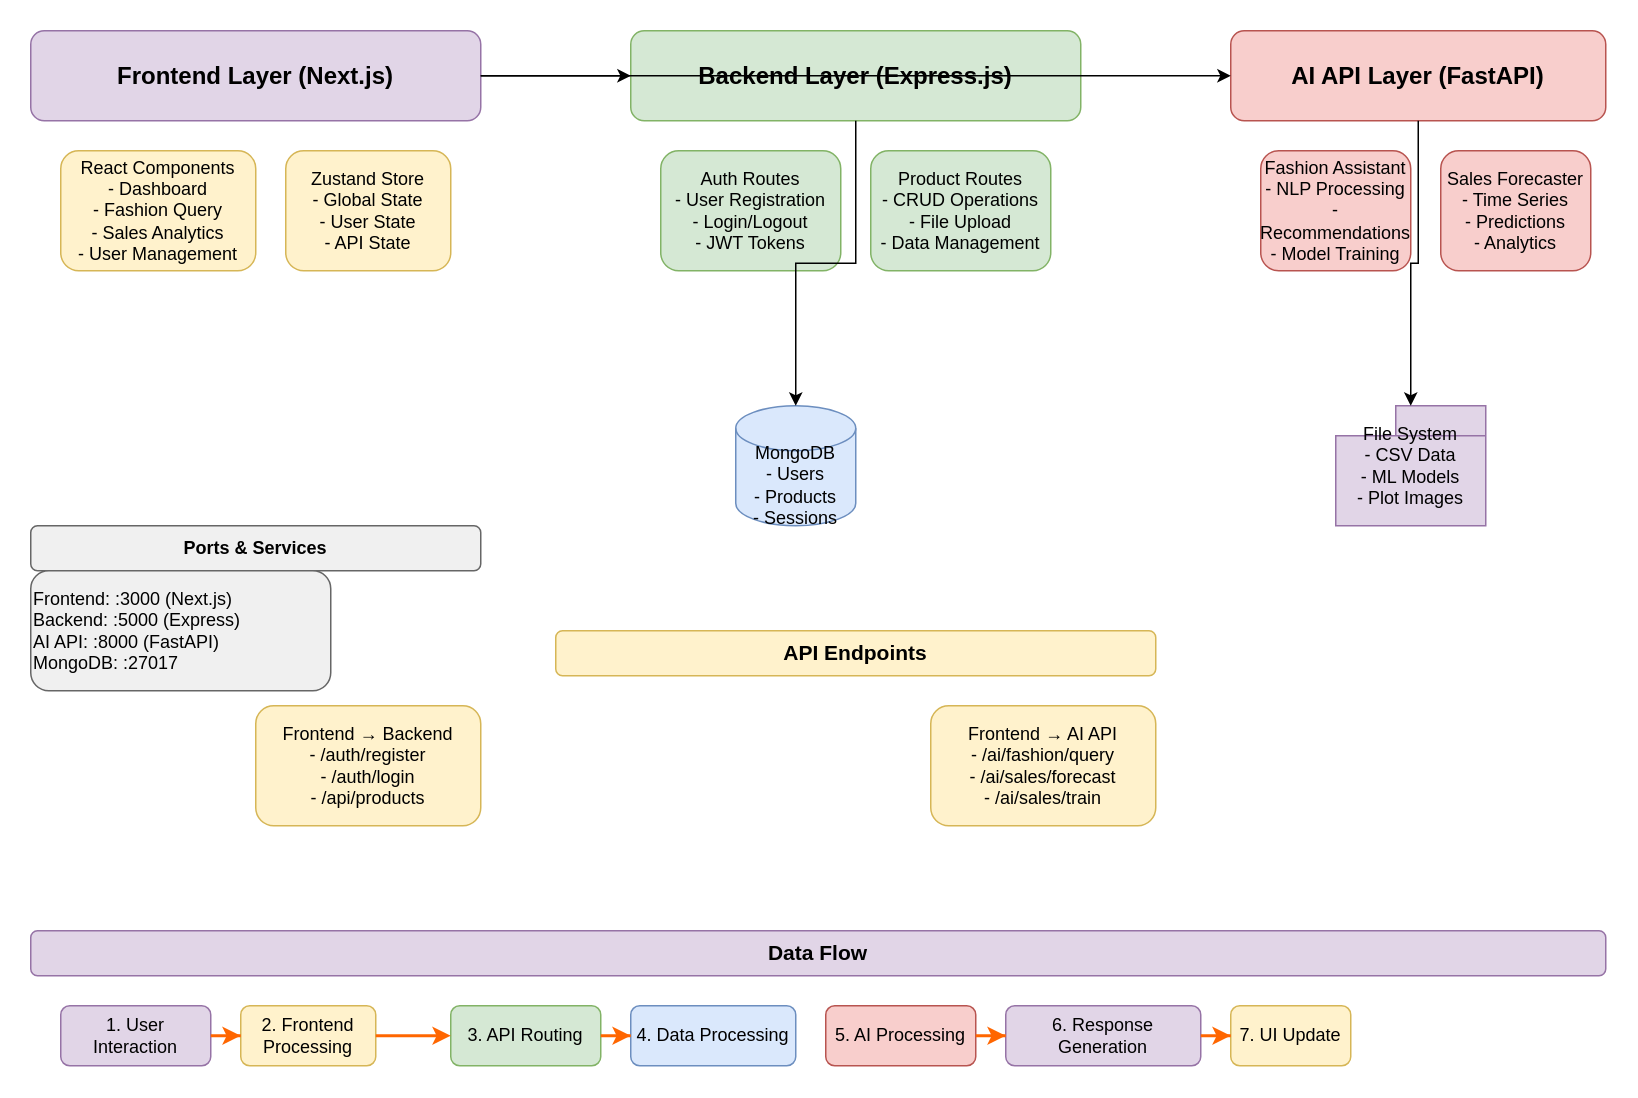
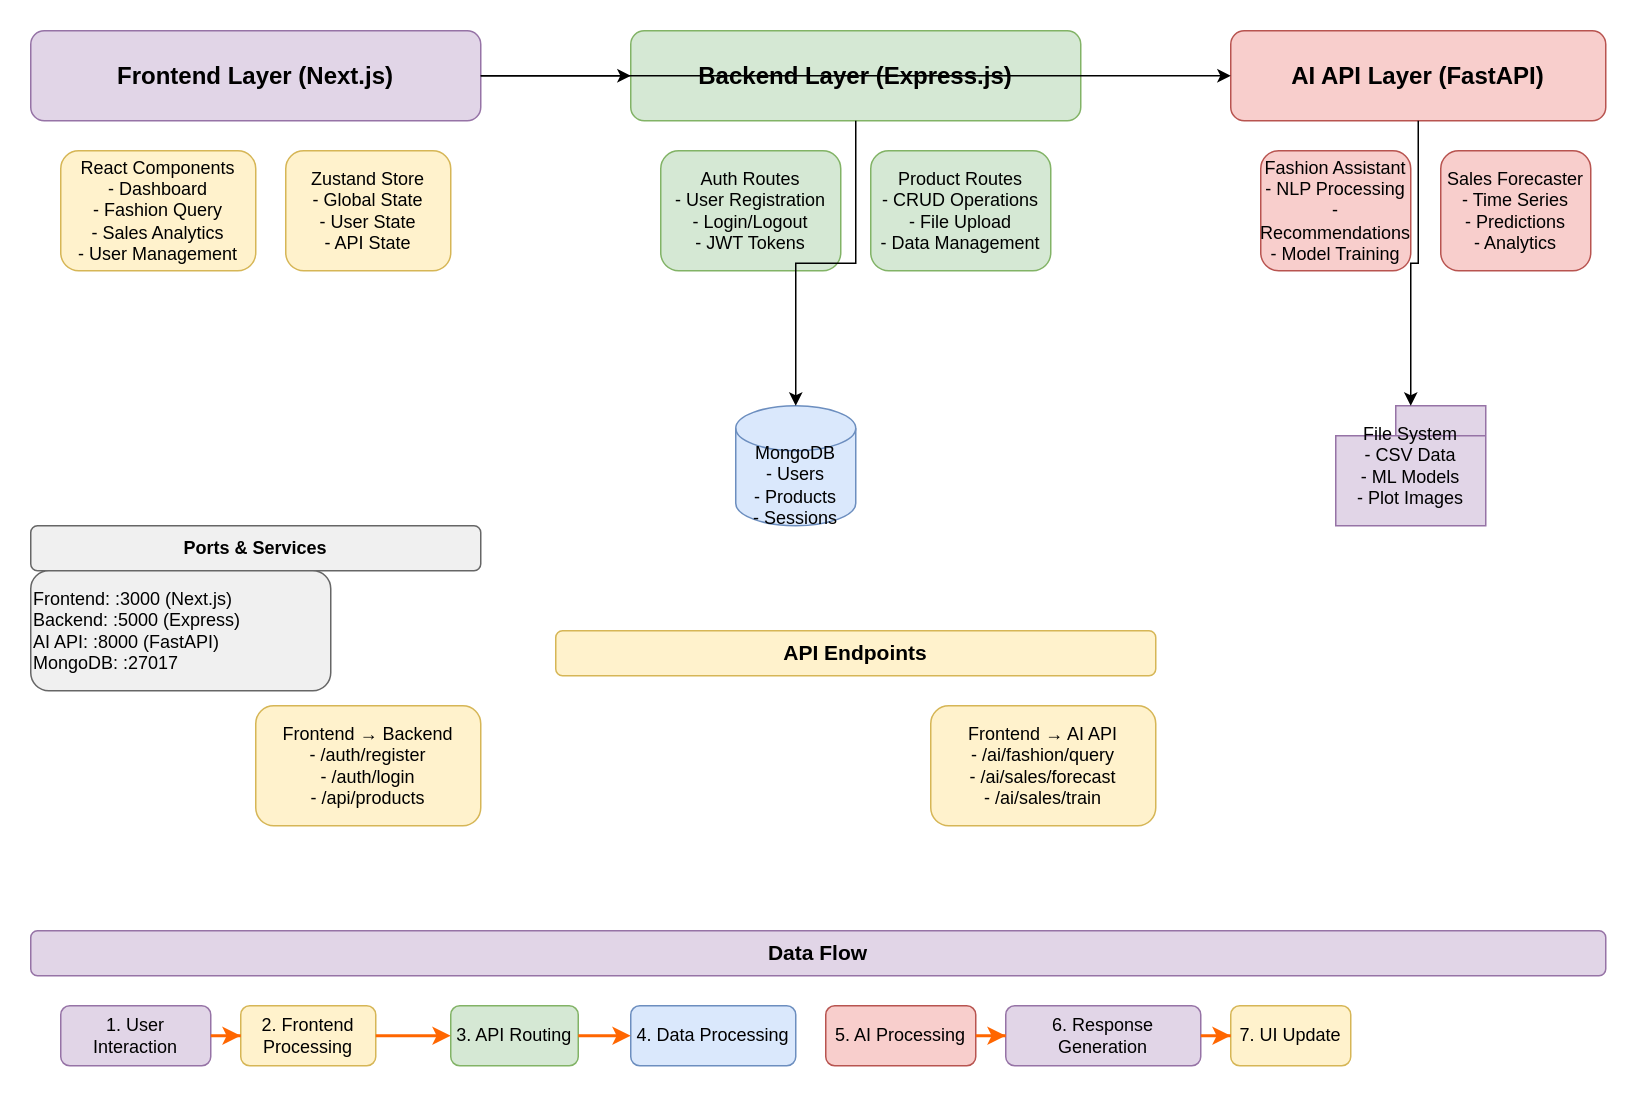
(526, 1036) -> (515, 1036)
